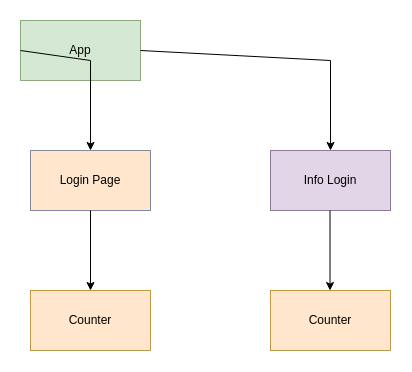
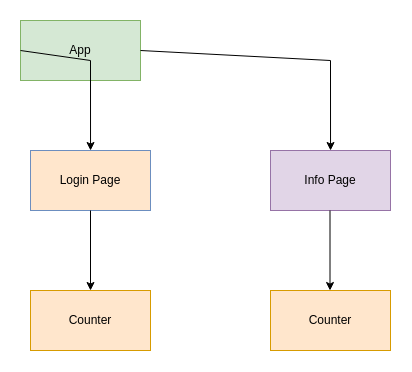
(331, 181) -> (331, 181)
